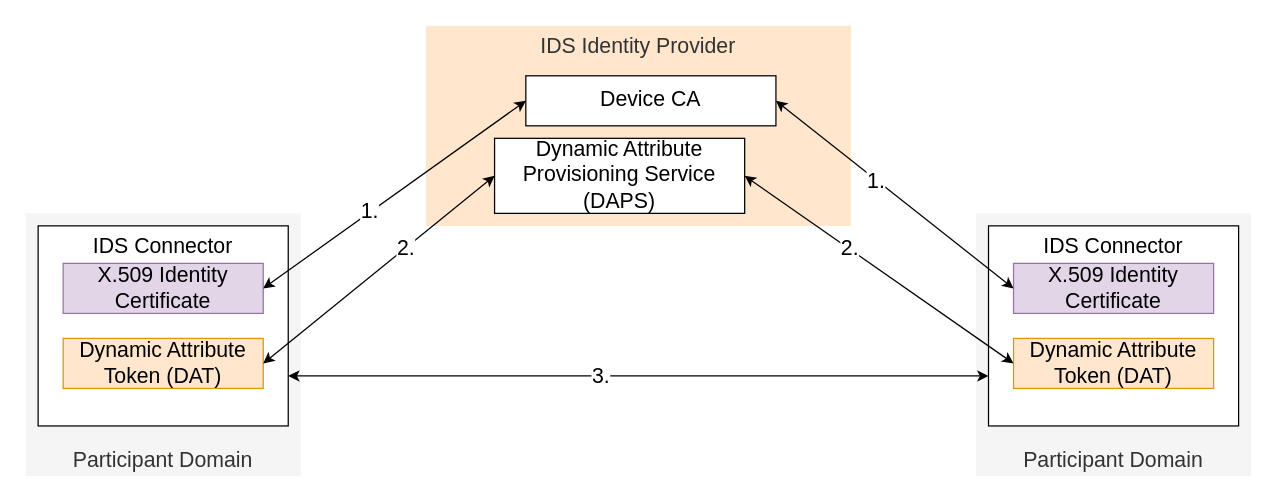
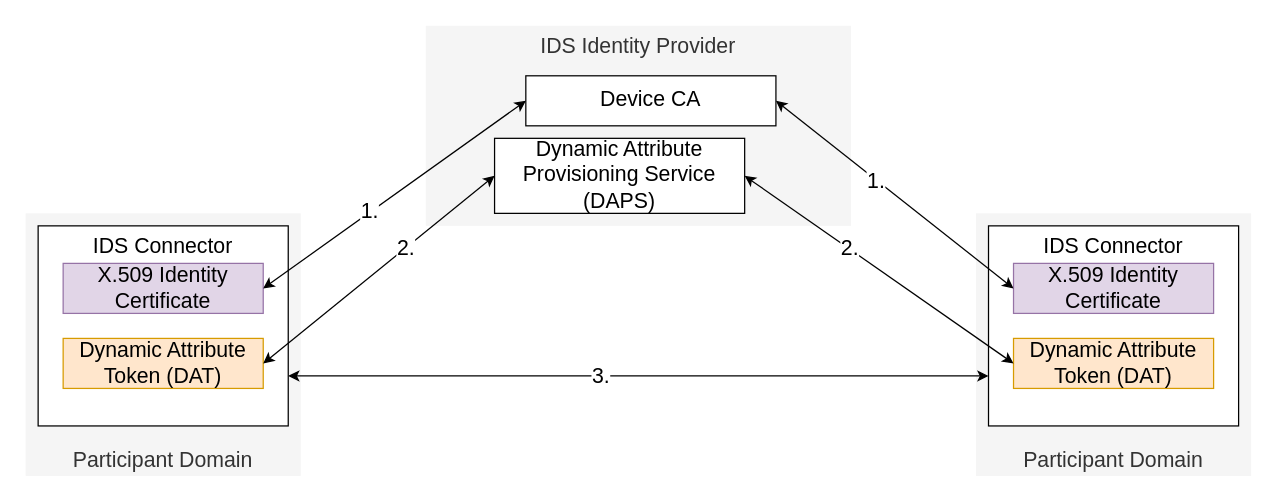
(638, 47) -> (638, 47)
